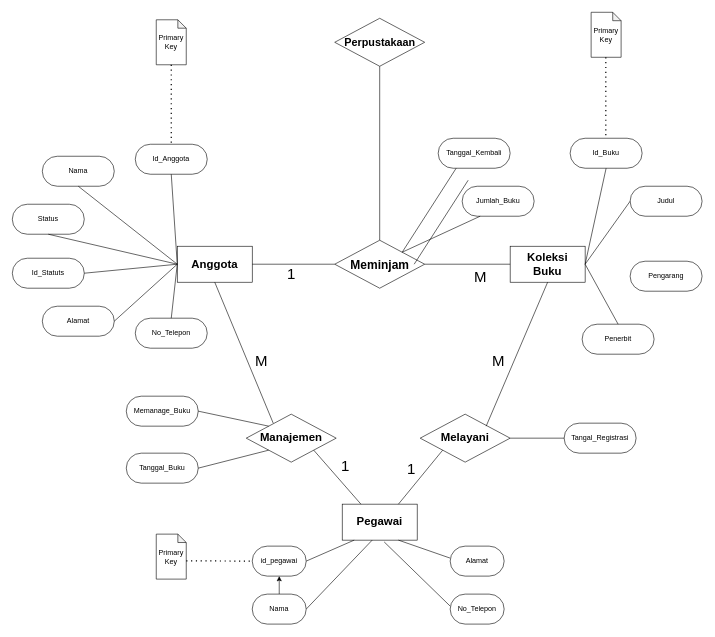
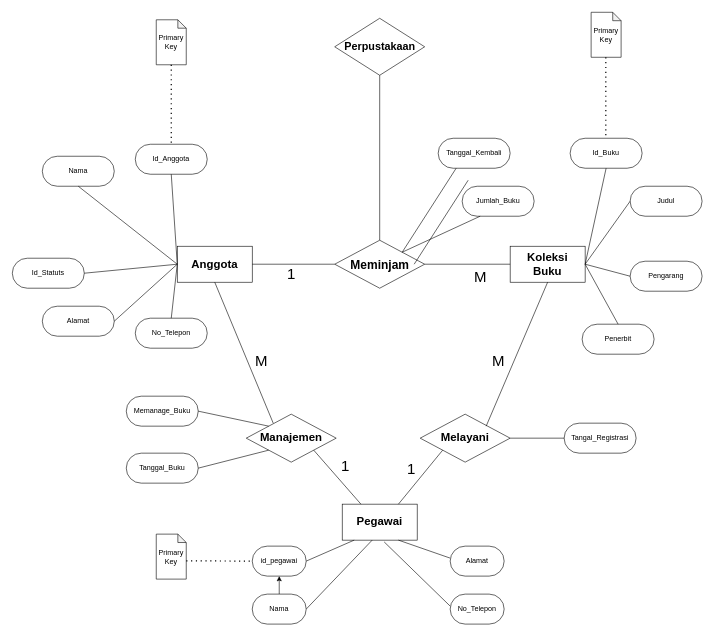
(380, 42) -> (380, 47)
(48, 219) -> none
(110, 249) -> none
none -> (610, 271)
